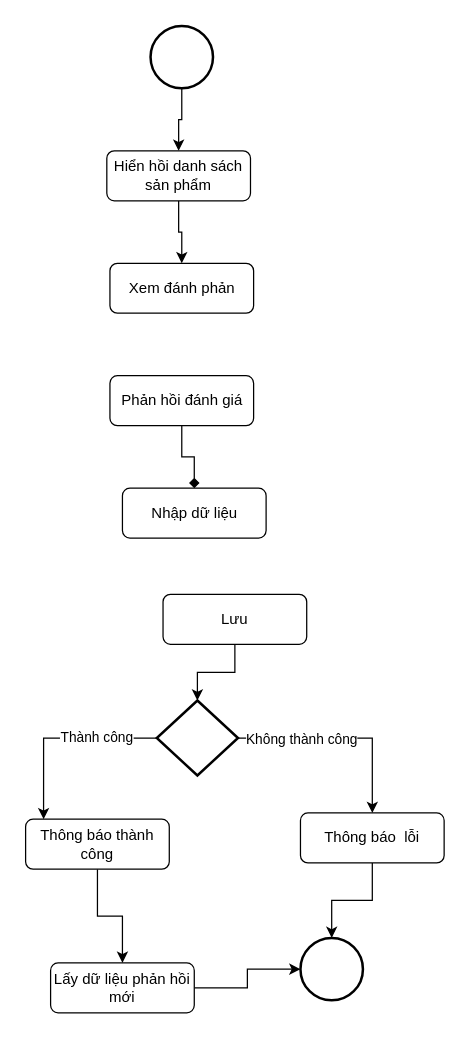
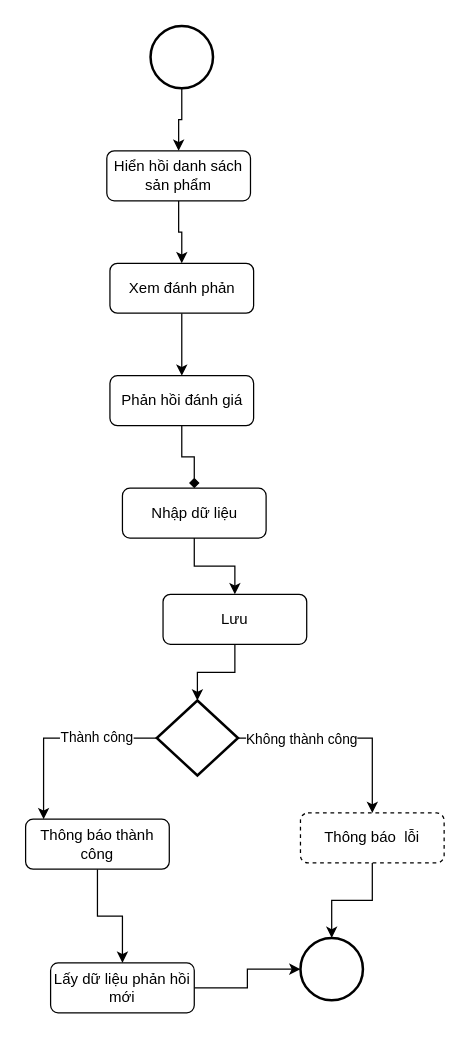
none -> (182, 340)
none -> (211, 566)
(373, 838) -> (373, 838)
